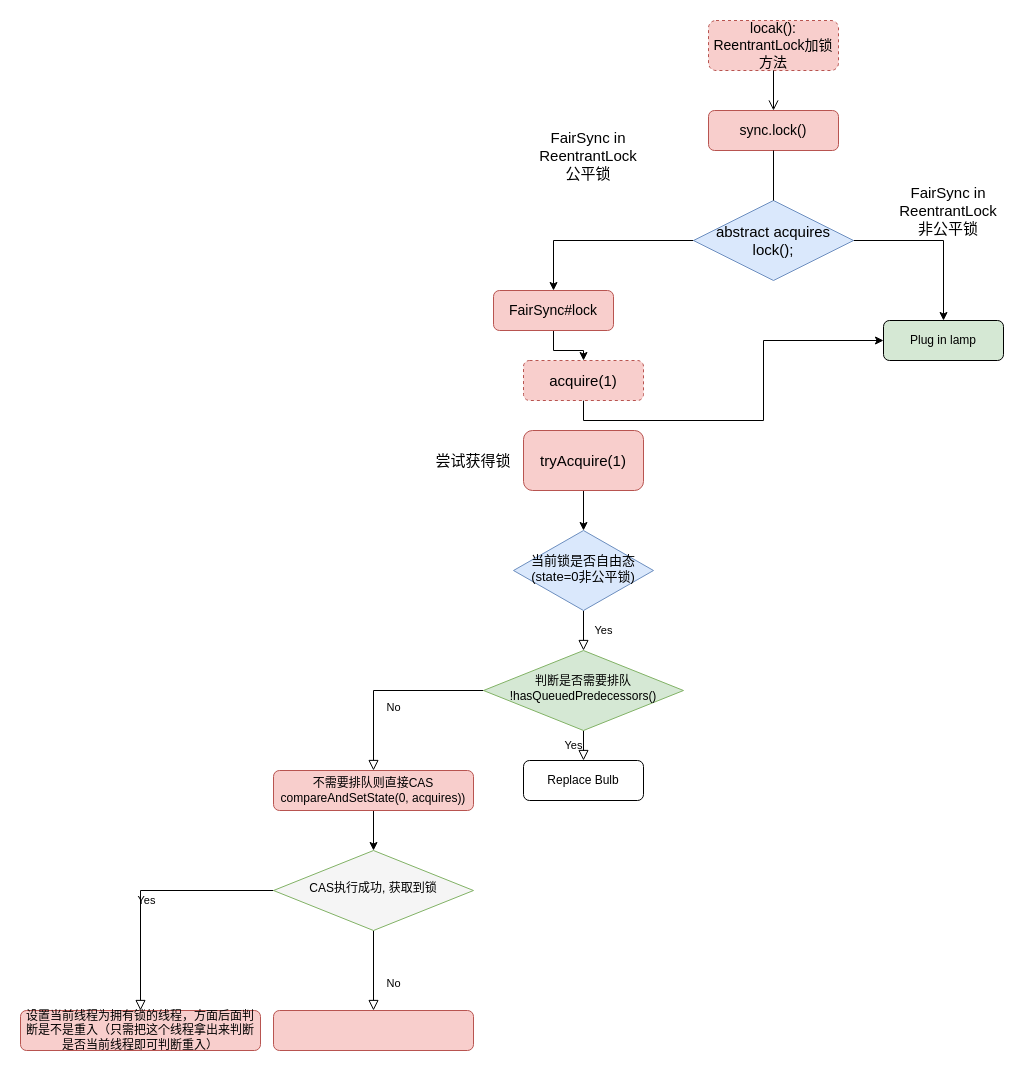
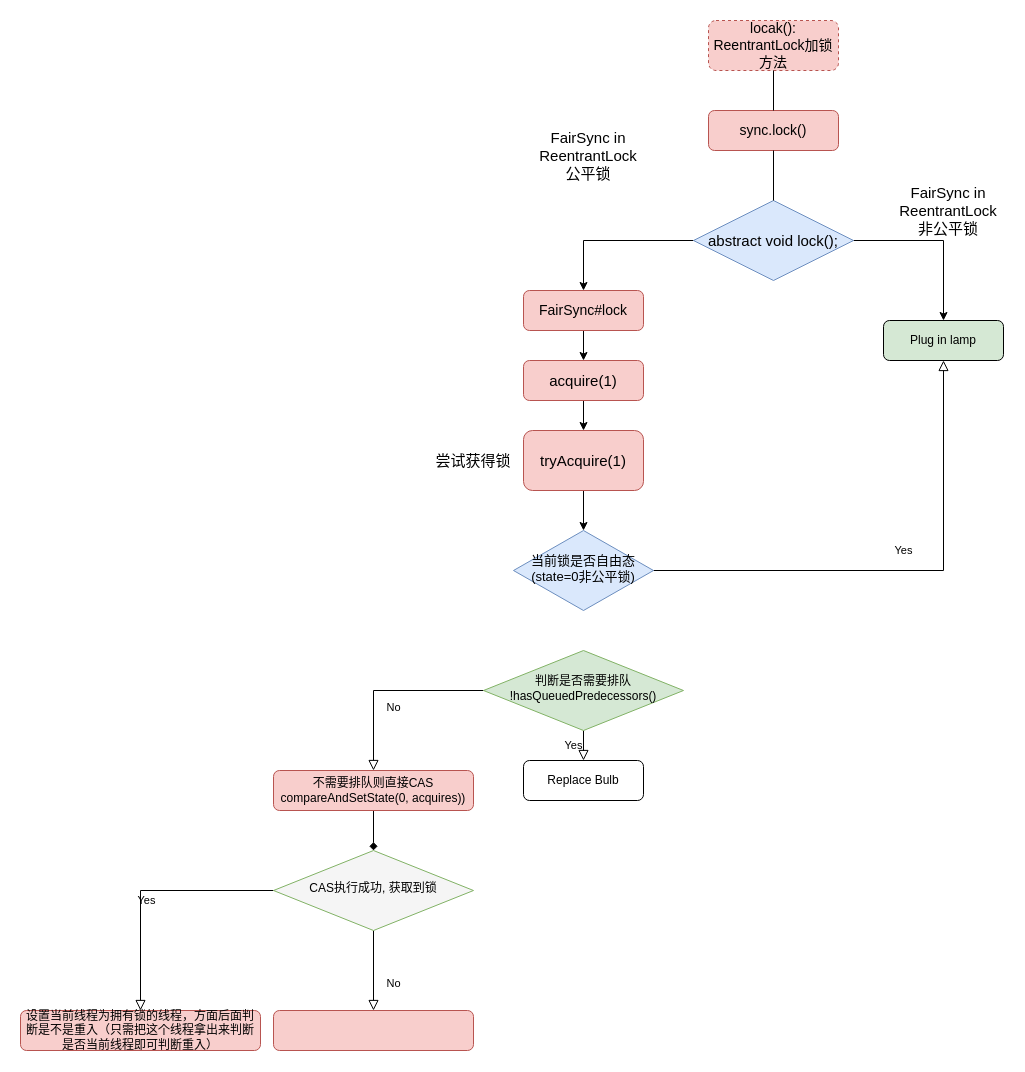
(774, 104) -> (774, 104)
(774, 241) -> (774, 241)
(554, 311) -> (584, 311)
(584, 381) -> (584, 381)
(764, 416) -> (584, 421)
(584, 625) -> (898, 571)
(374, 842) -> (374, 841)
